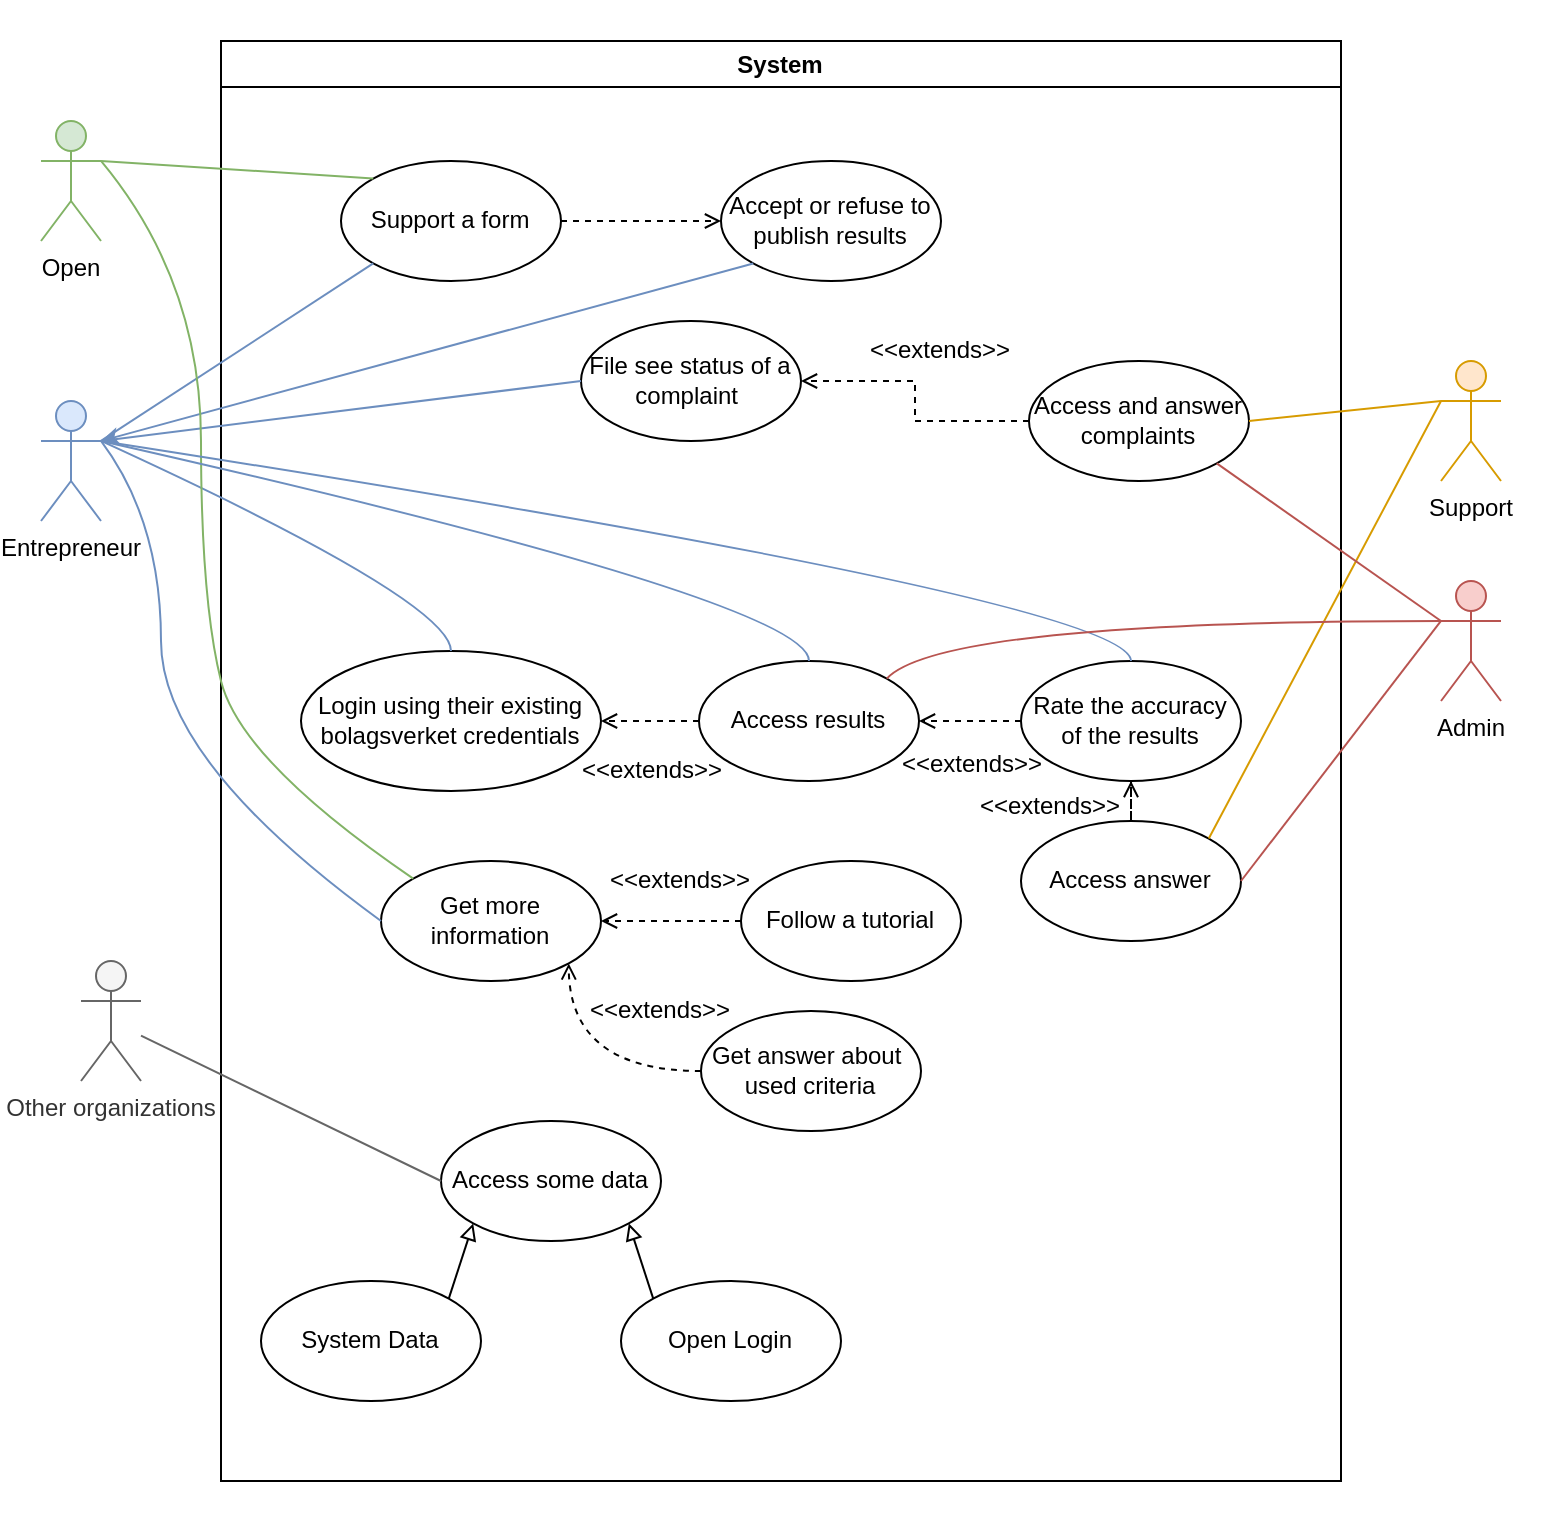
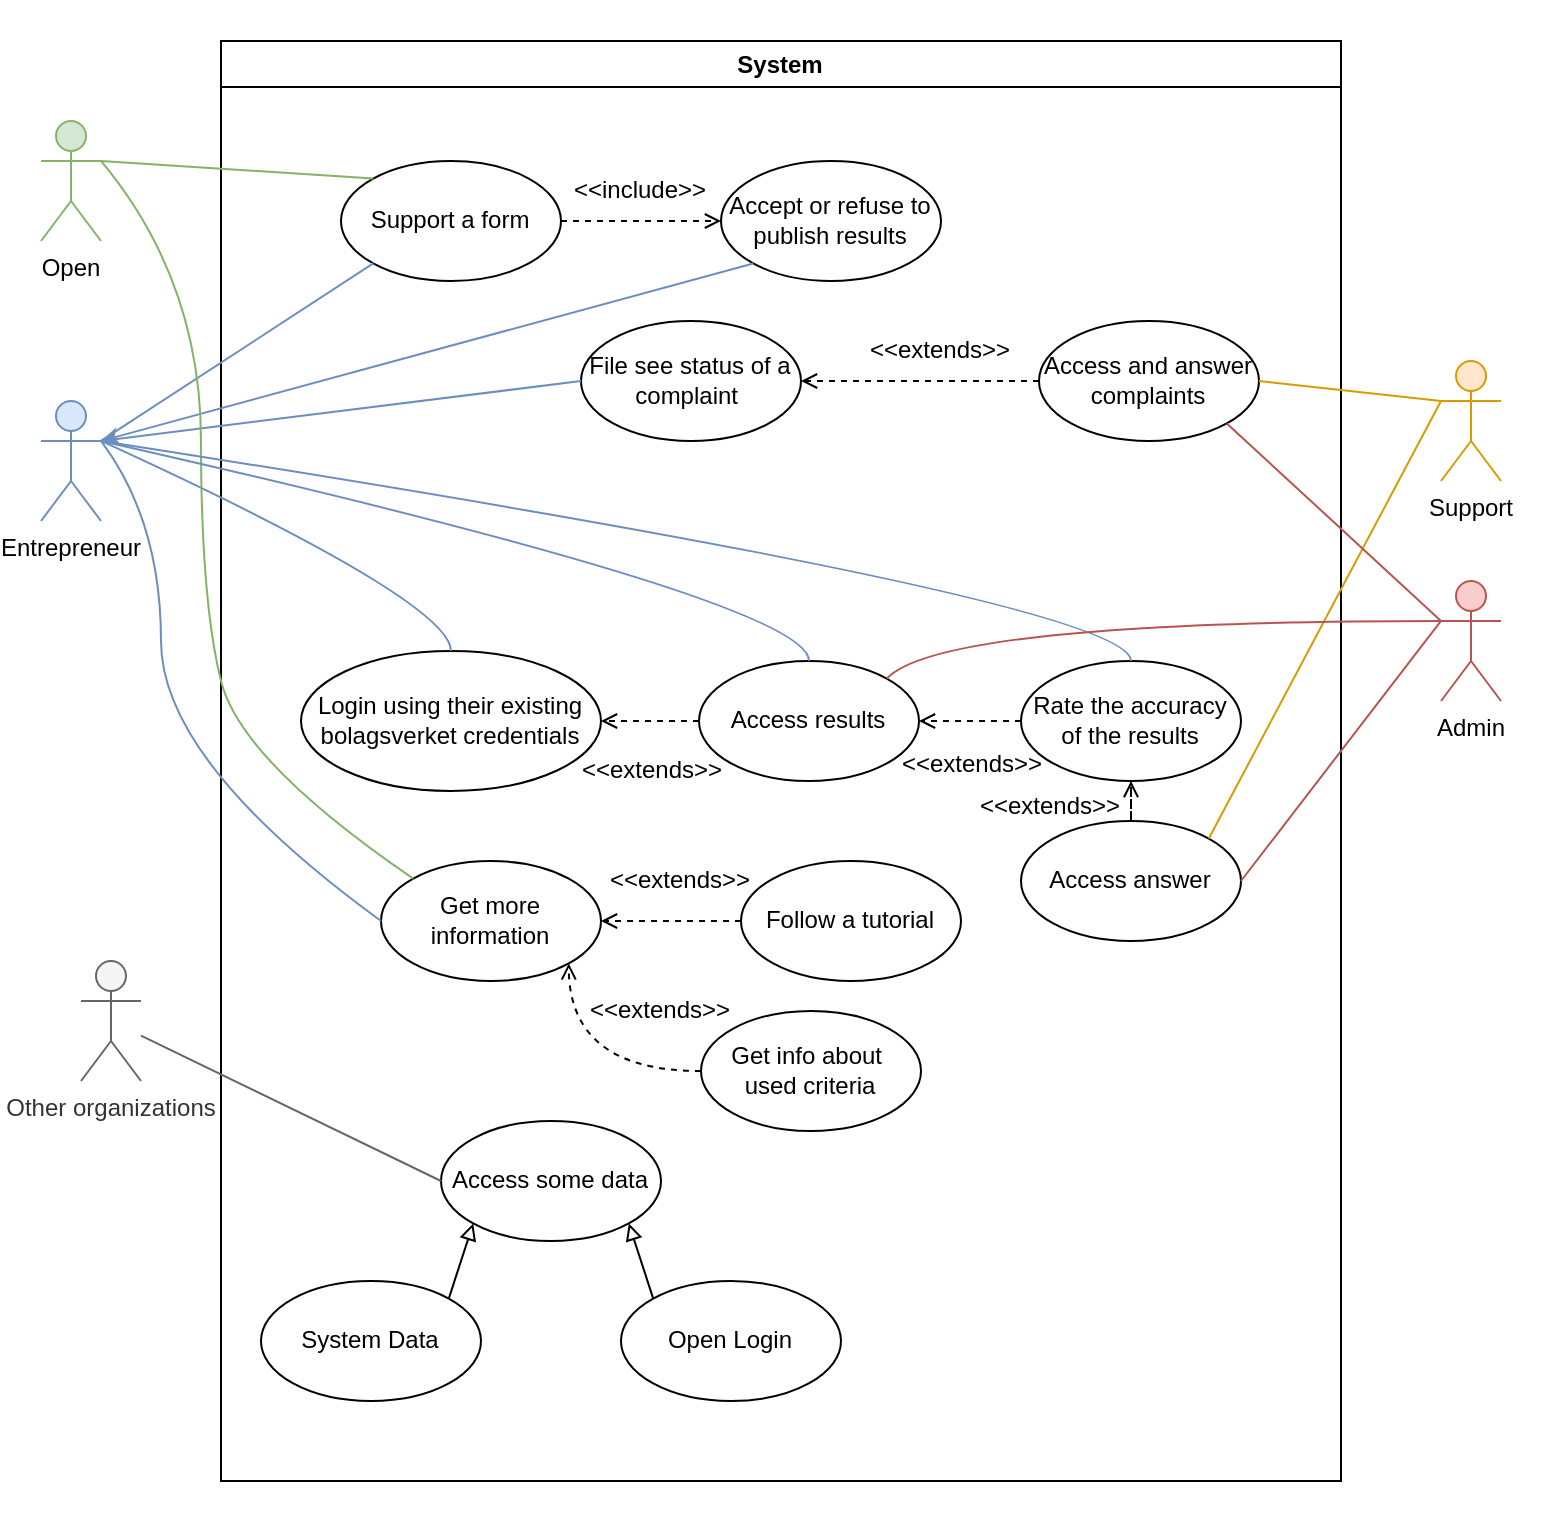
none -> (641, 191)
(1139, 421) -> (1149, 381)
(811, 1071) -> (811, 1071)
